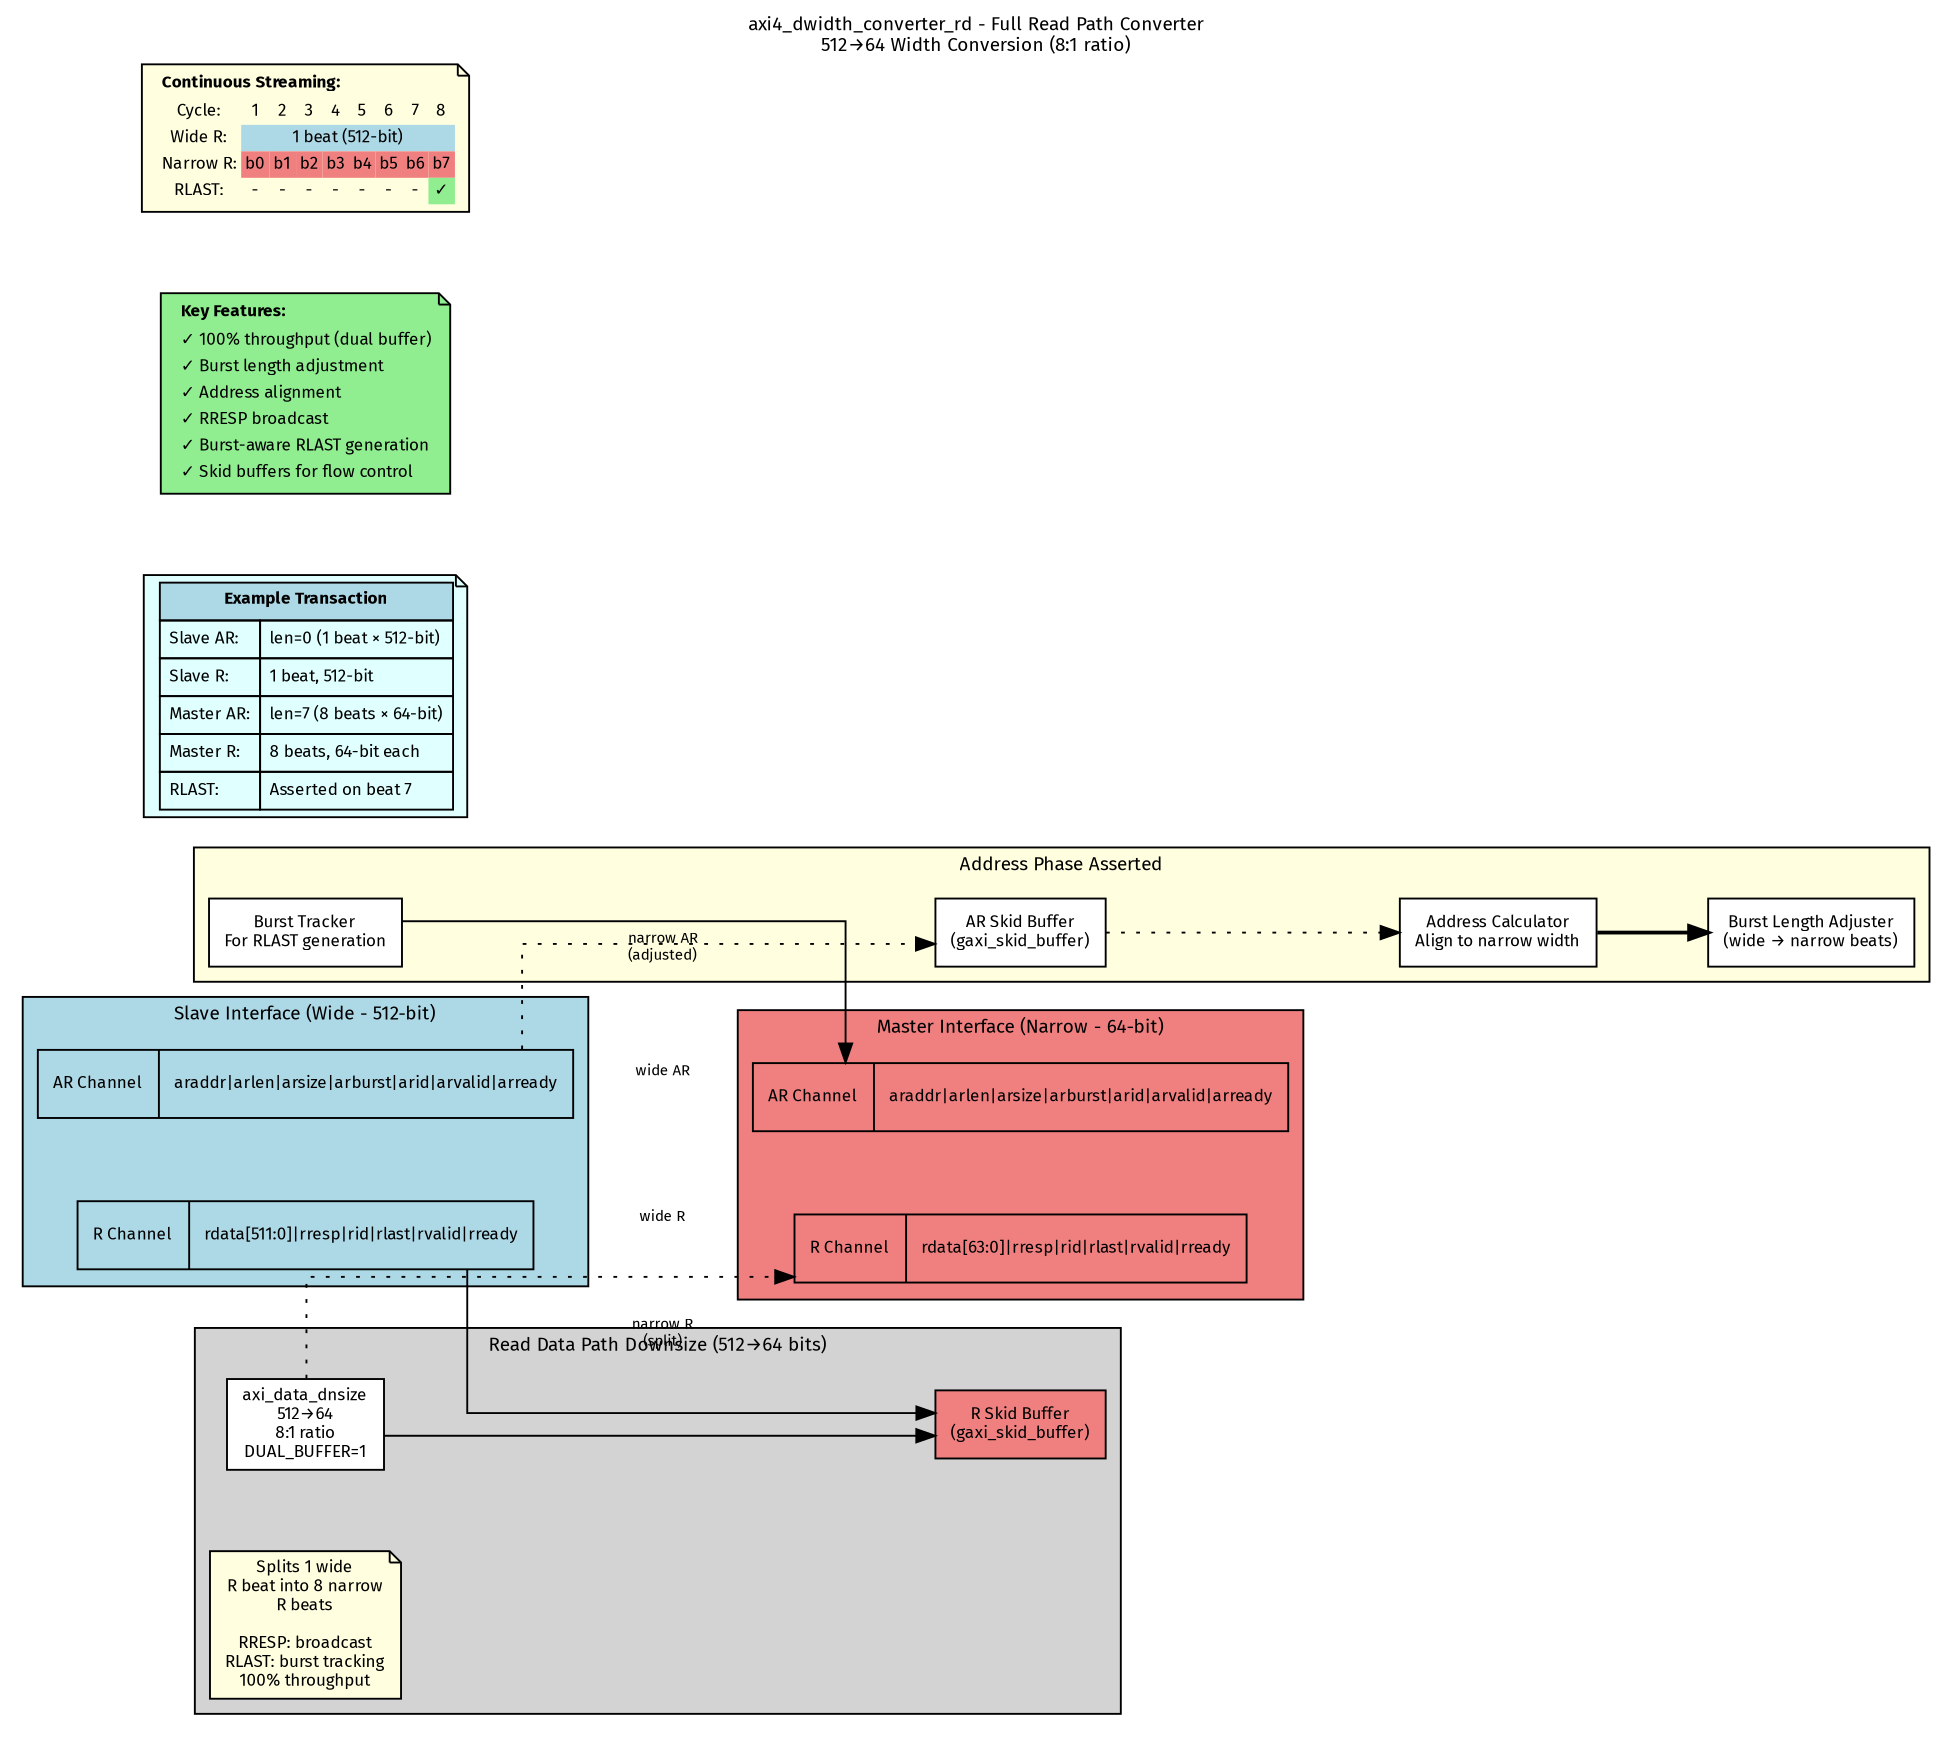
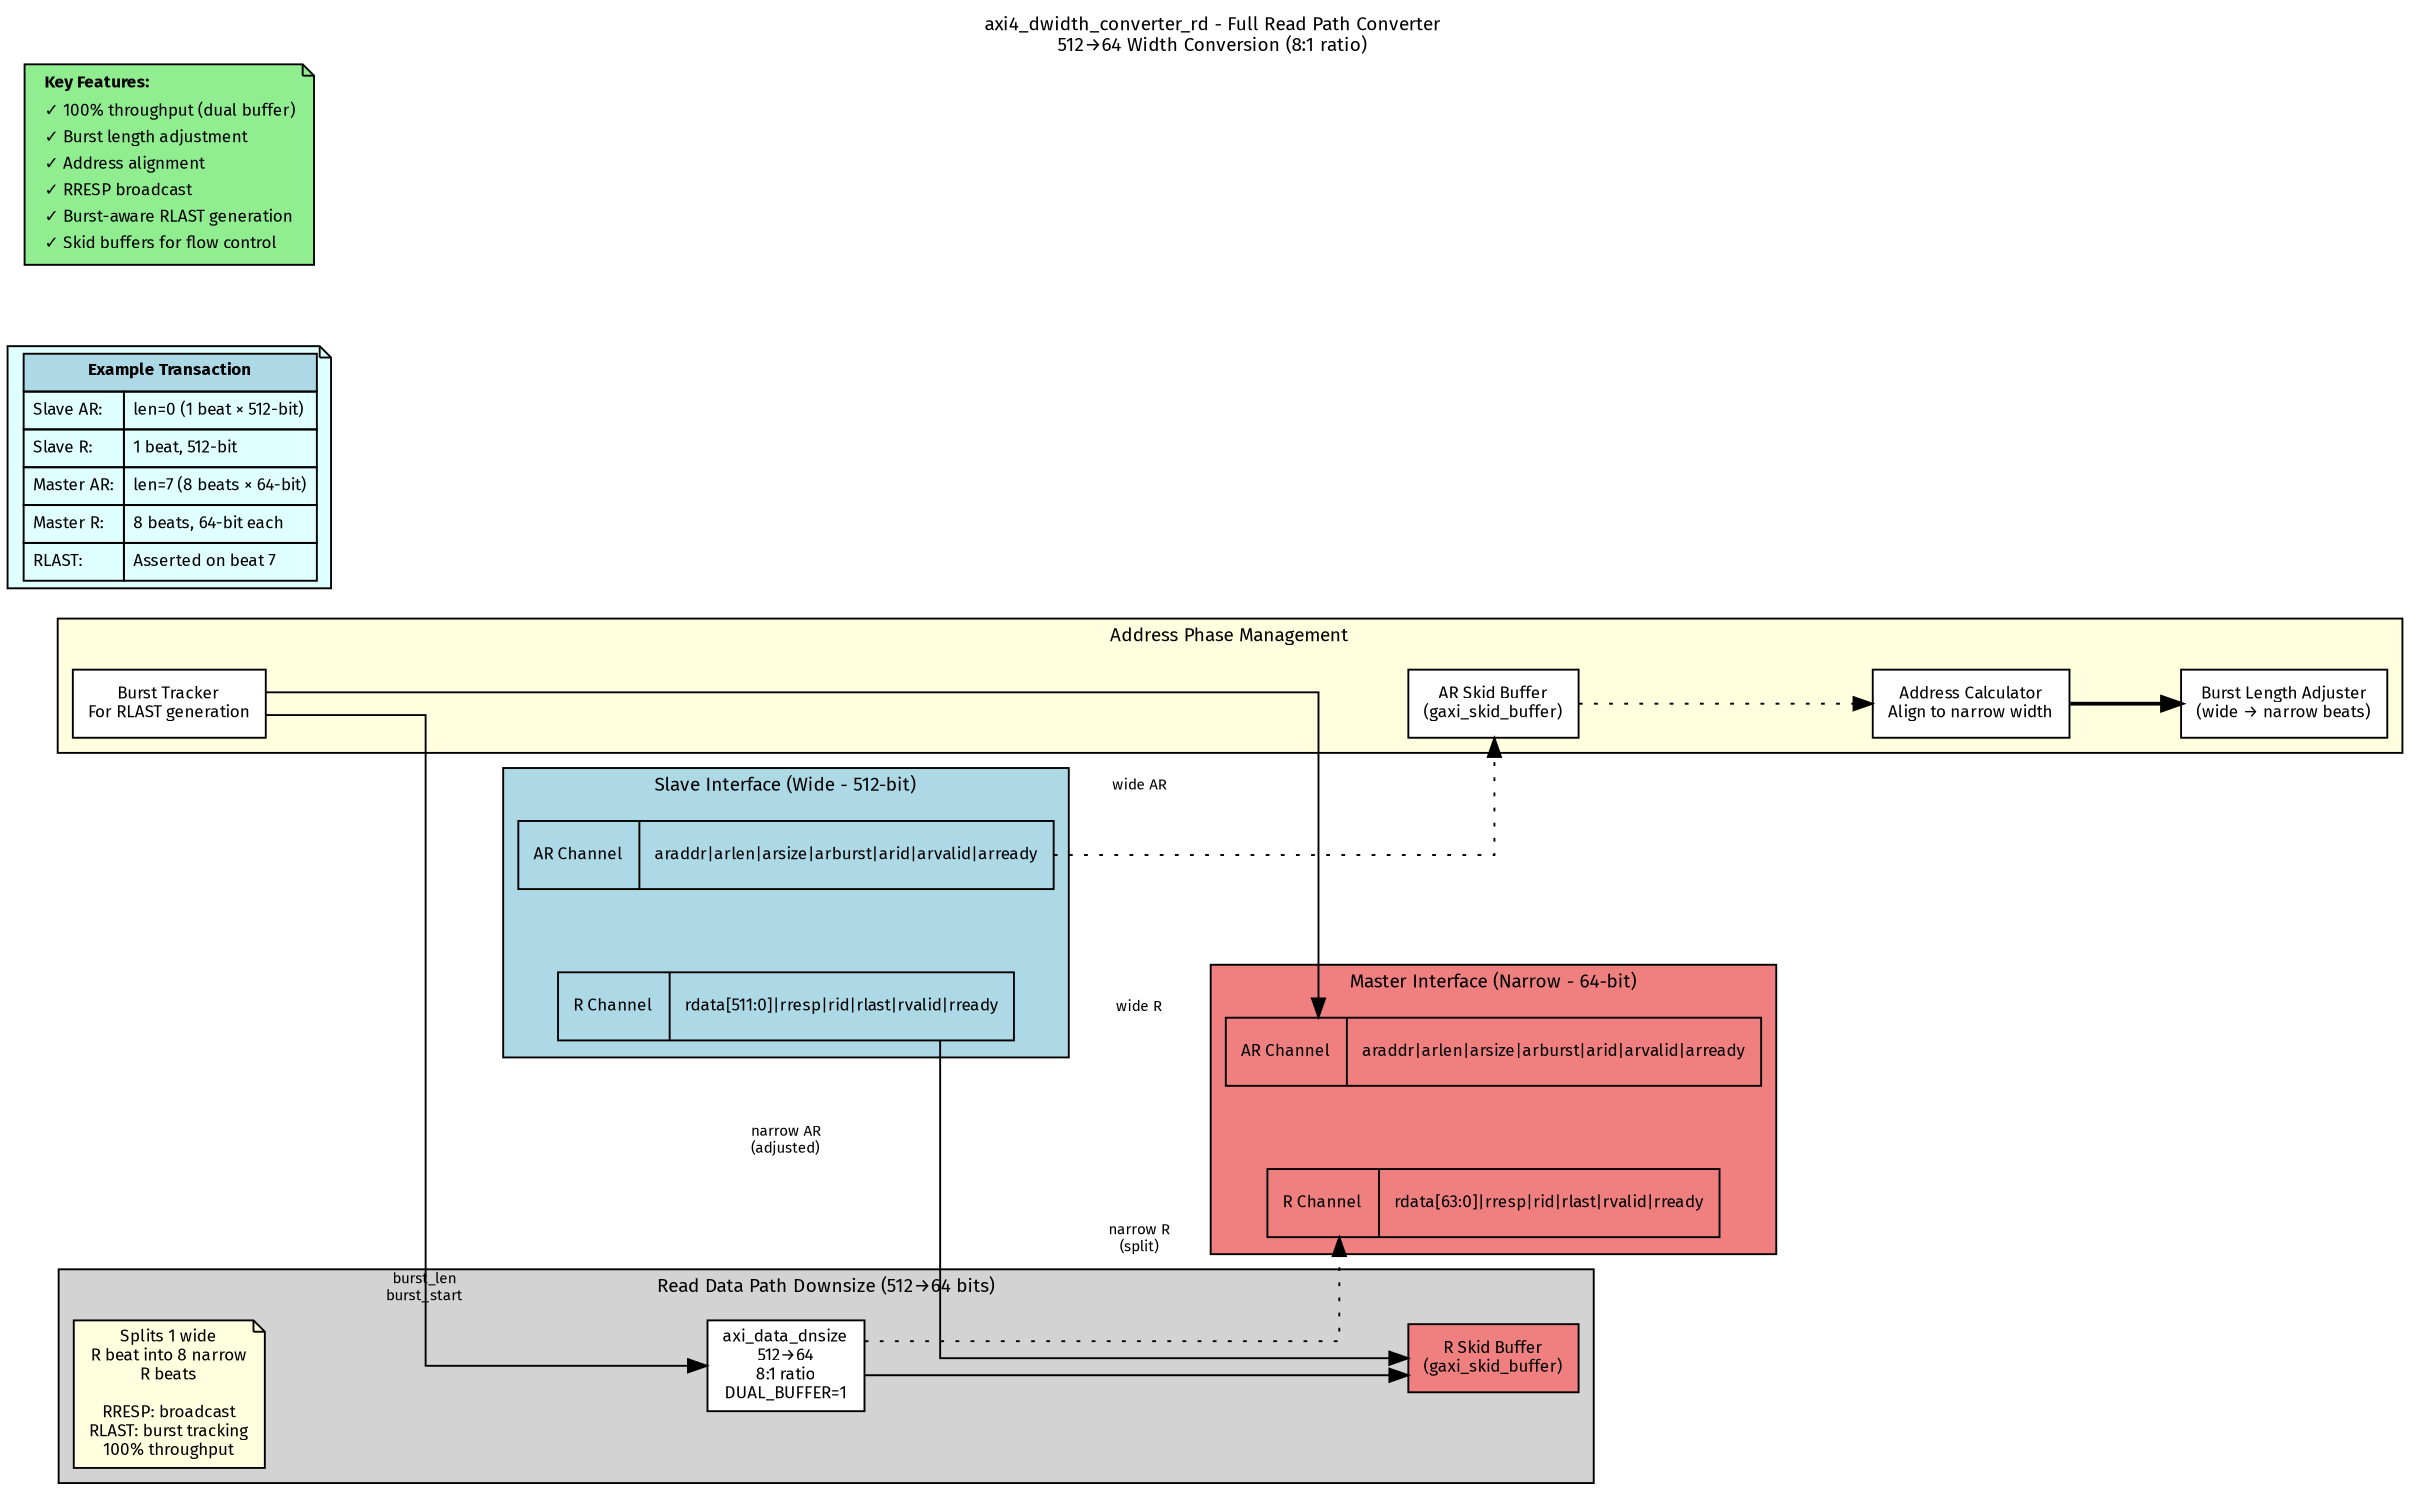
(306, 138) -> none
(1062, 865) -> (1230, 637)
none -> (426, 1092)
